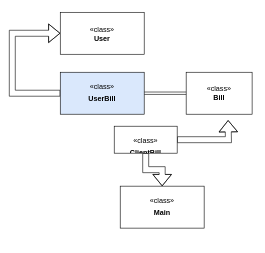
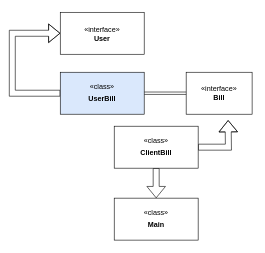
(73, 21) -> (82, 21)
(219, 93) -> (219, 93)
(146, 140) -> (156, 147)
(162, 207) -> (156, 219)
